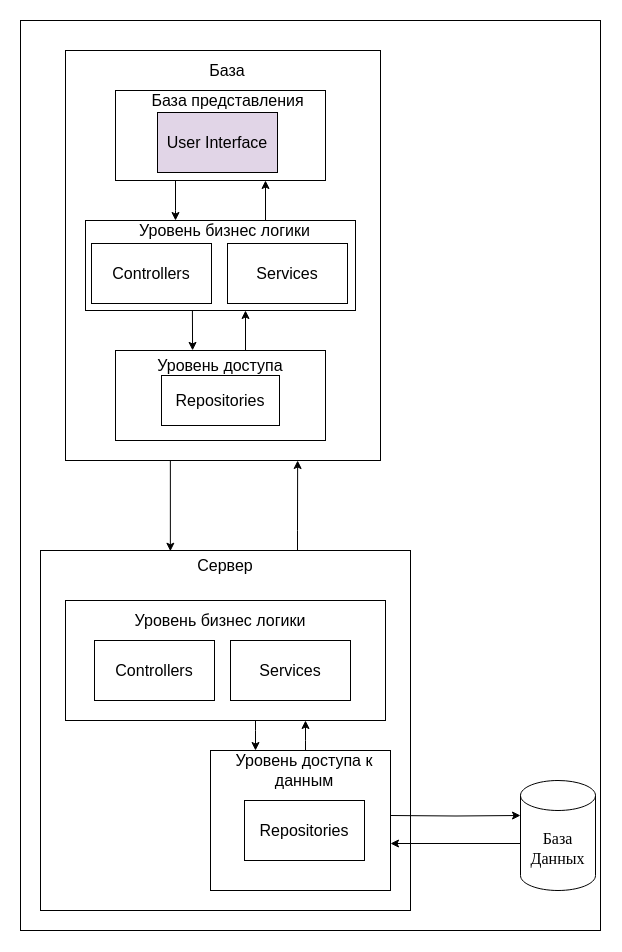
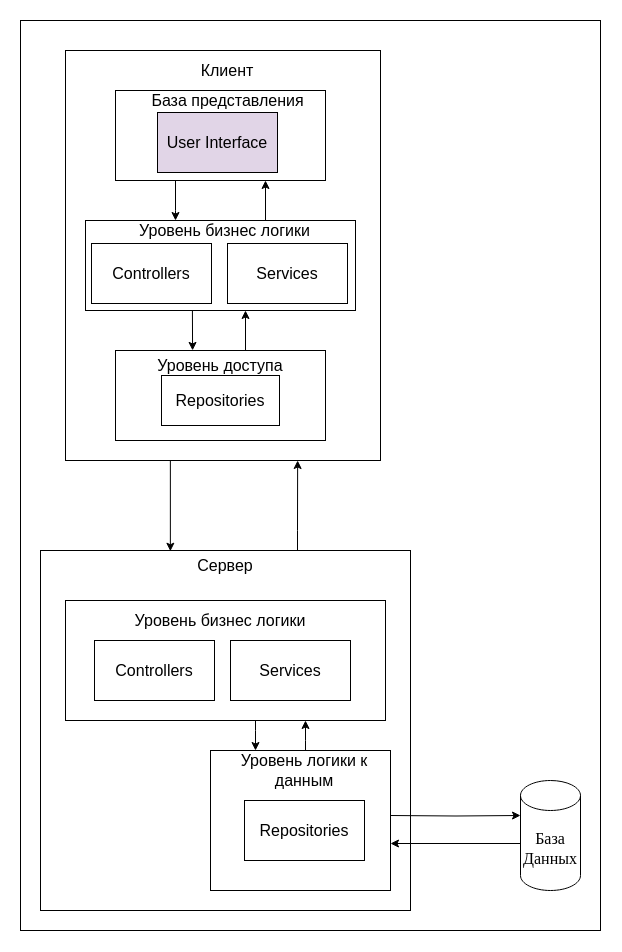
(228, 71) -> (228, 71)
(305, 771) -> (305, 771)
(558, 836) -> (551, 836)
